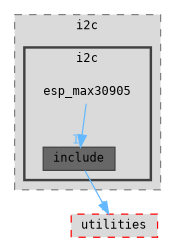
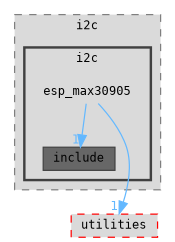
(94, 187) -> (127, 149)
